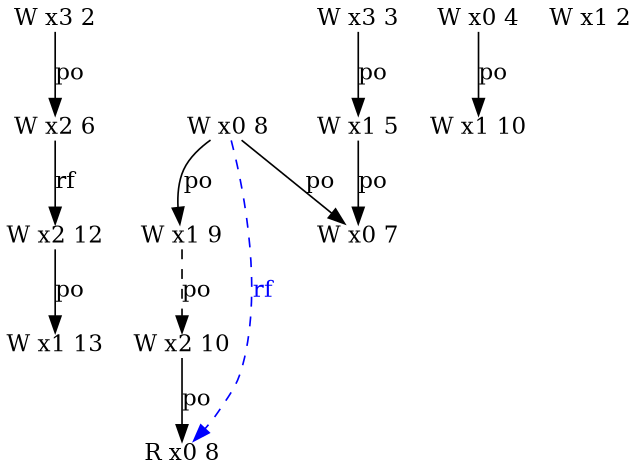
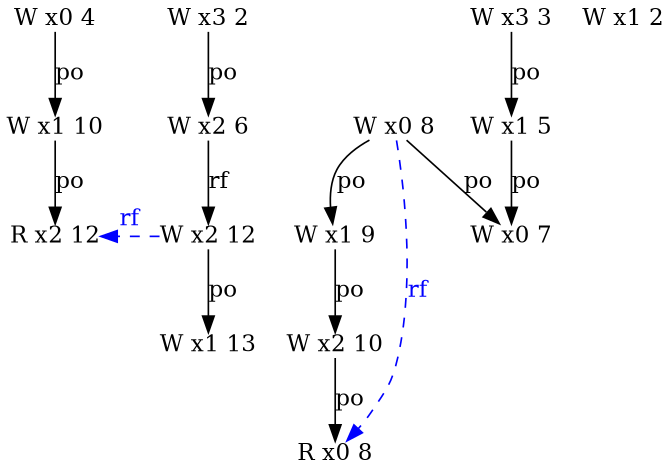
none -> (55, 236)
(182, 283) -> (335, 283)
